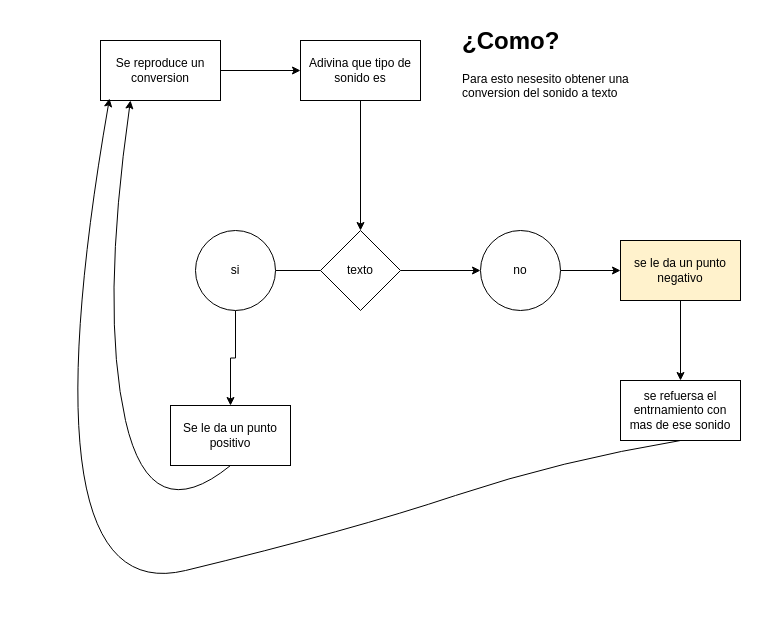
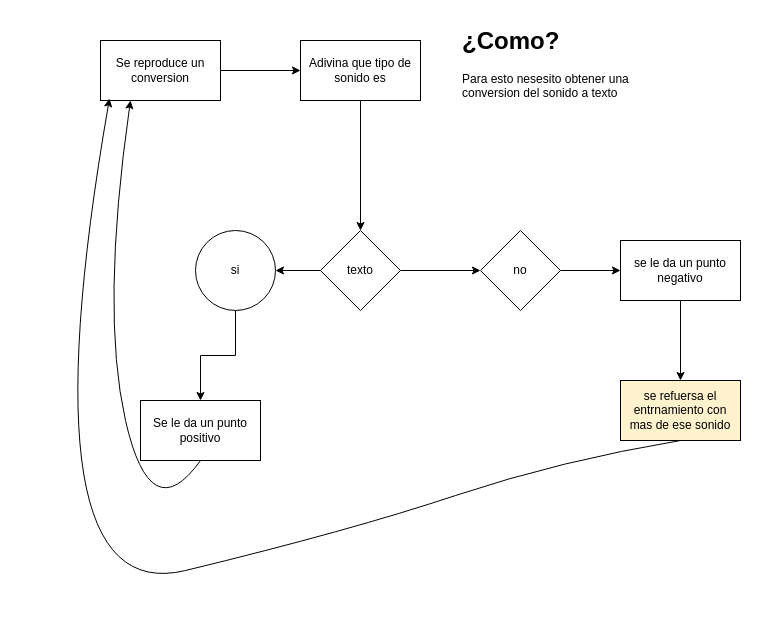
(281, 271) -> (283, 271)
(521, 271) -> (521, 271)
(681, 271) -> (681, 271)
(681, 411) -> (681, 411)
(231, 436) -> (201, 431)
